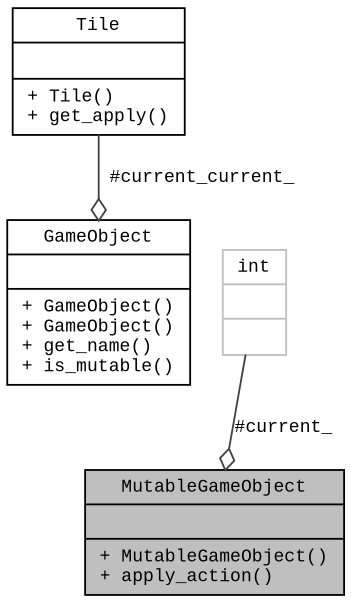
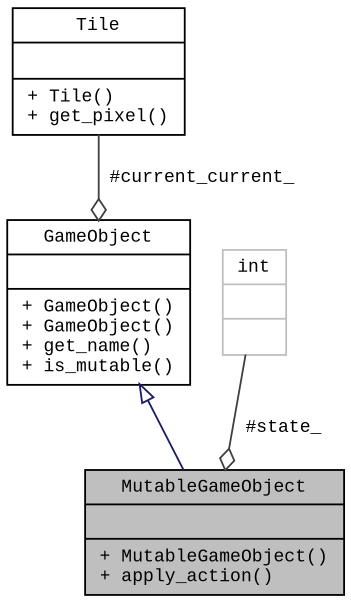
(99, 116) -> (99, 116)
(279, 427) -> (279, 427)
none -> (166, 436)
